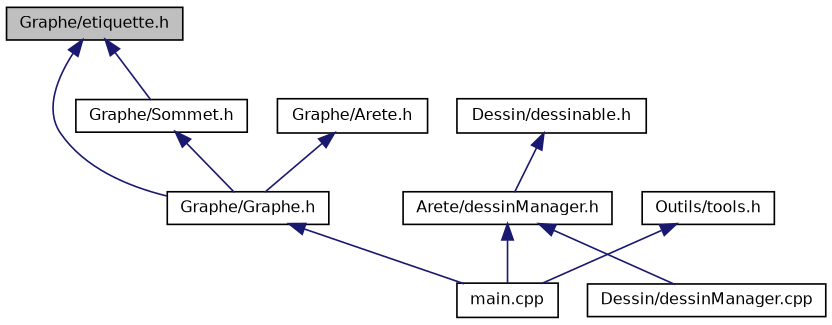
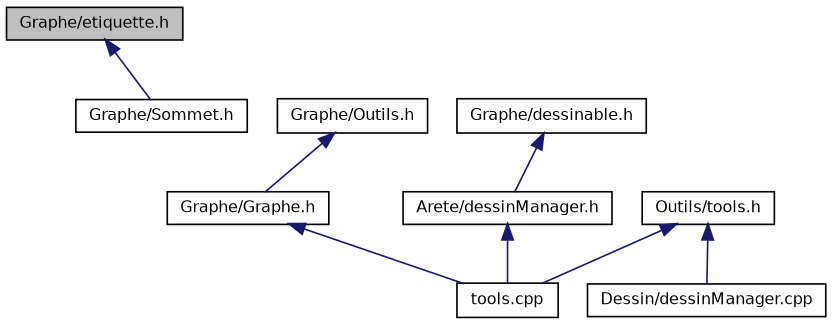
(352, 116) -> (352, 116)
(552, 116) -> (552, 116)
(74, 149) -> none
(210, 168) -> none
(620, 260) -> (707, 262)
(508, 300) -> (508, 300)
